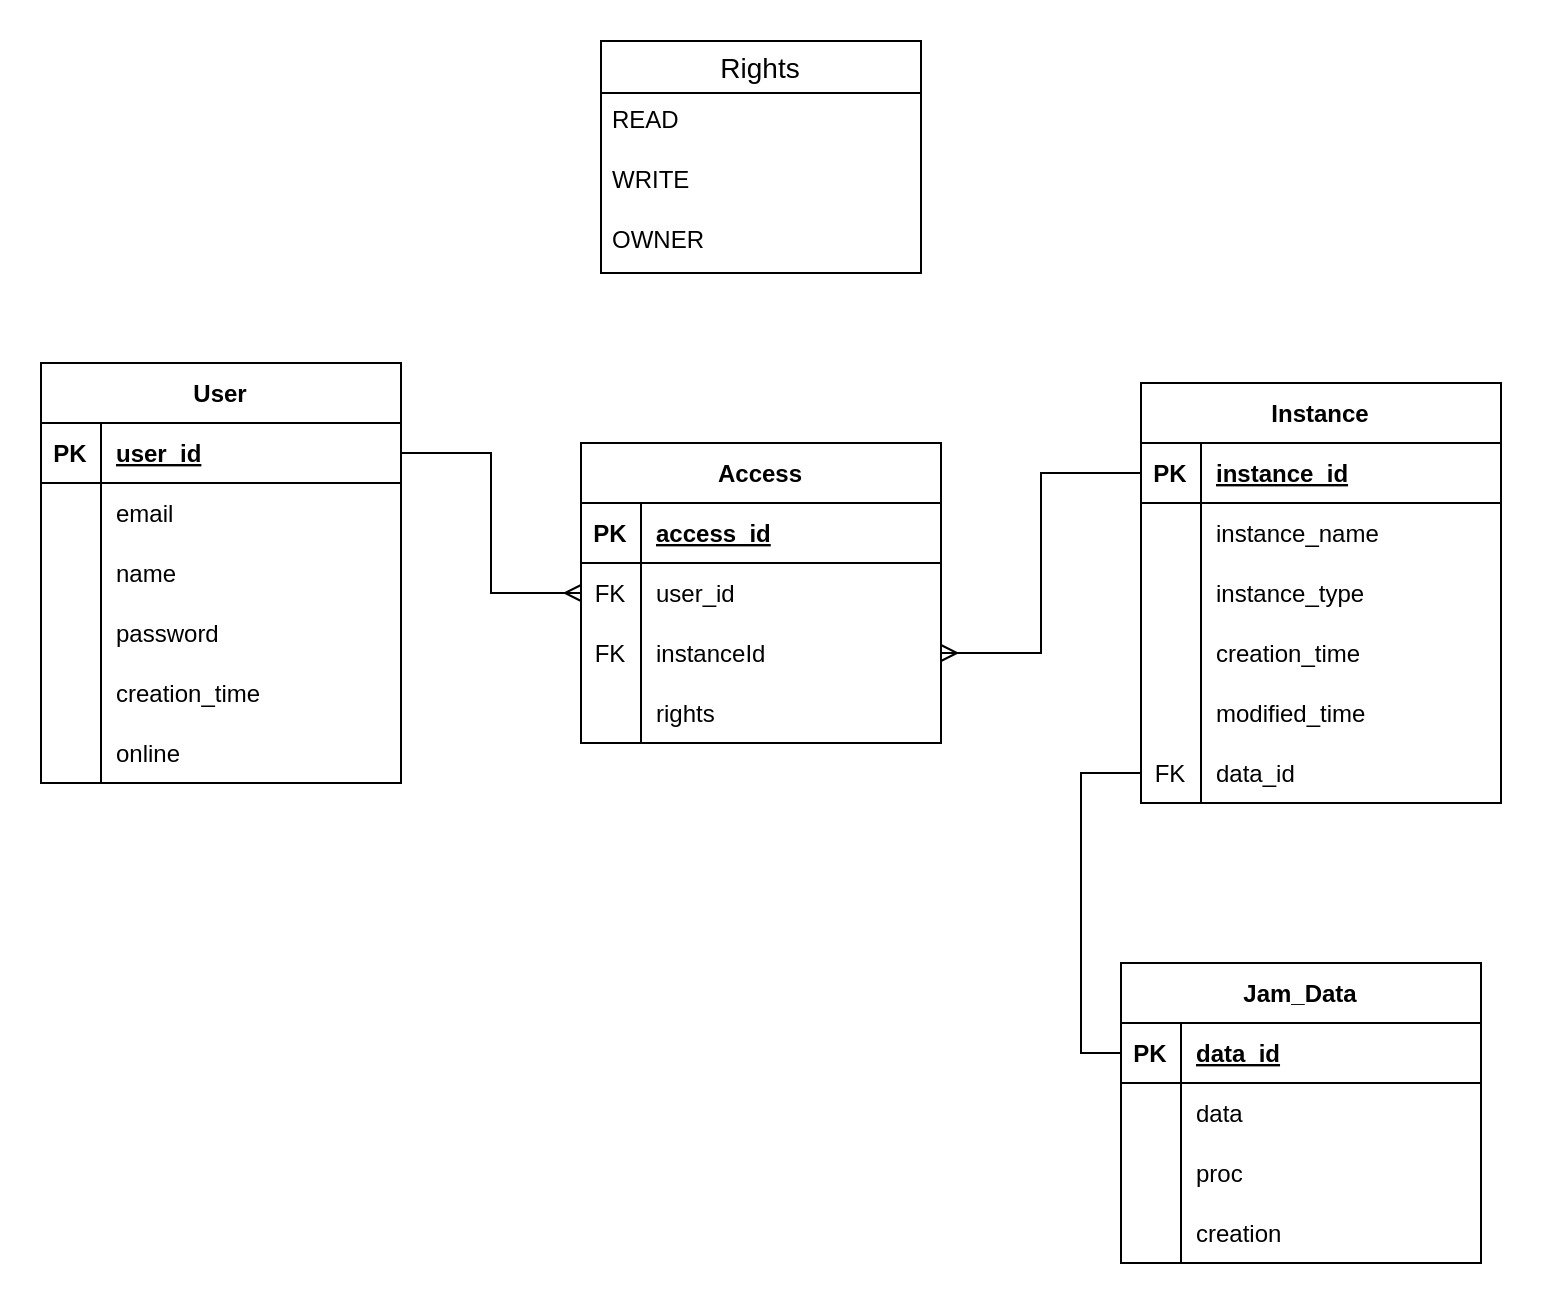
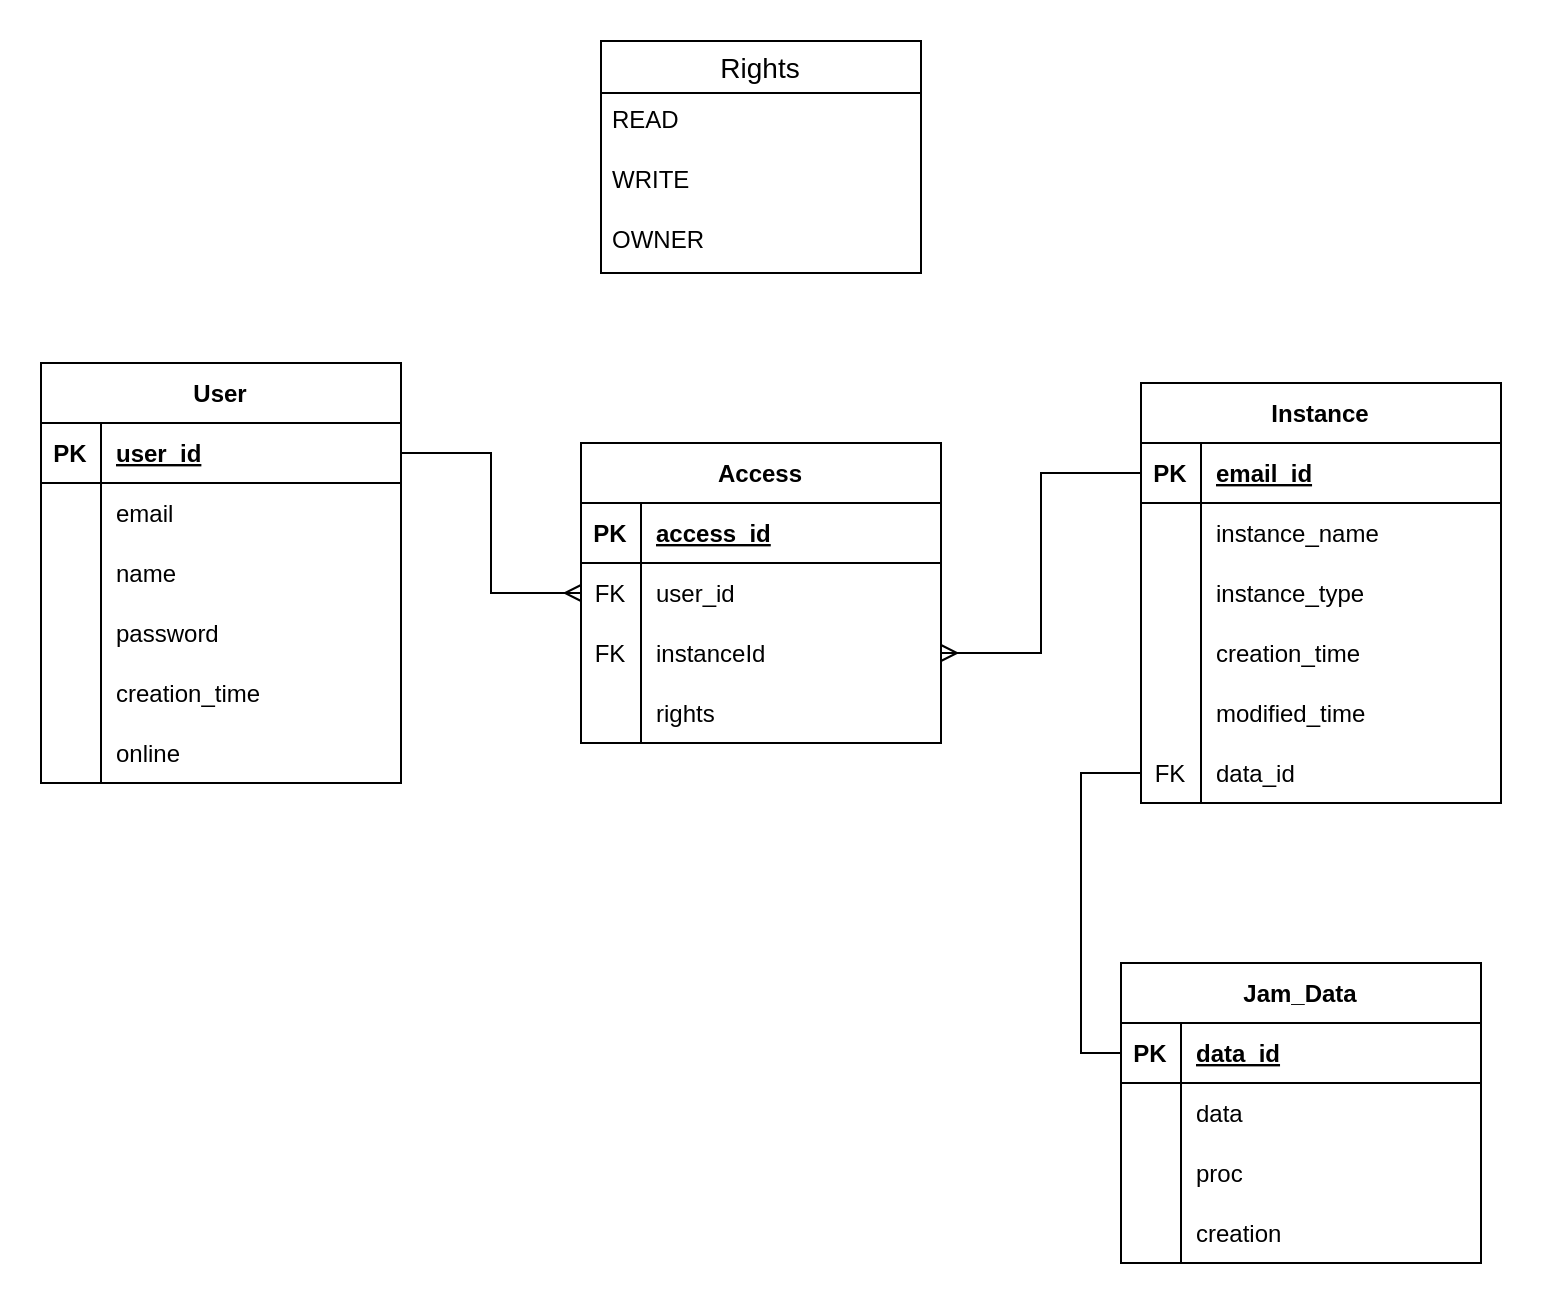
(1284, 474) -> (1260, 474)
